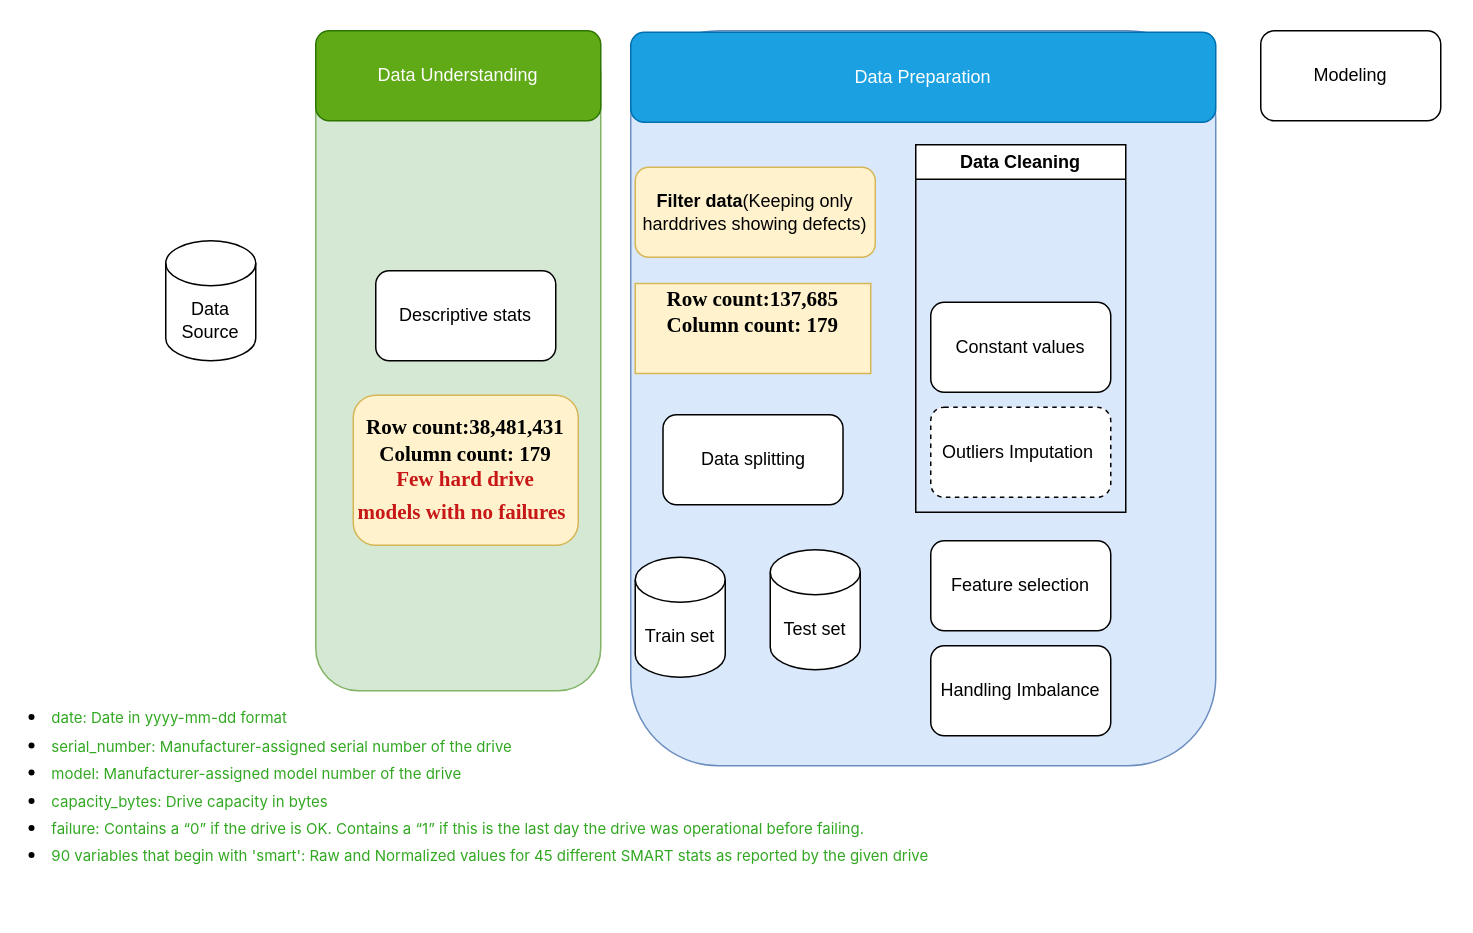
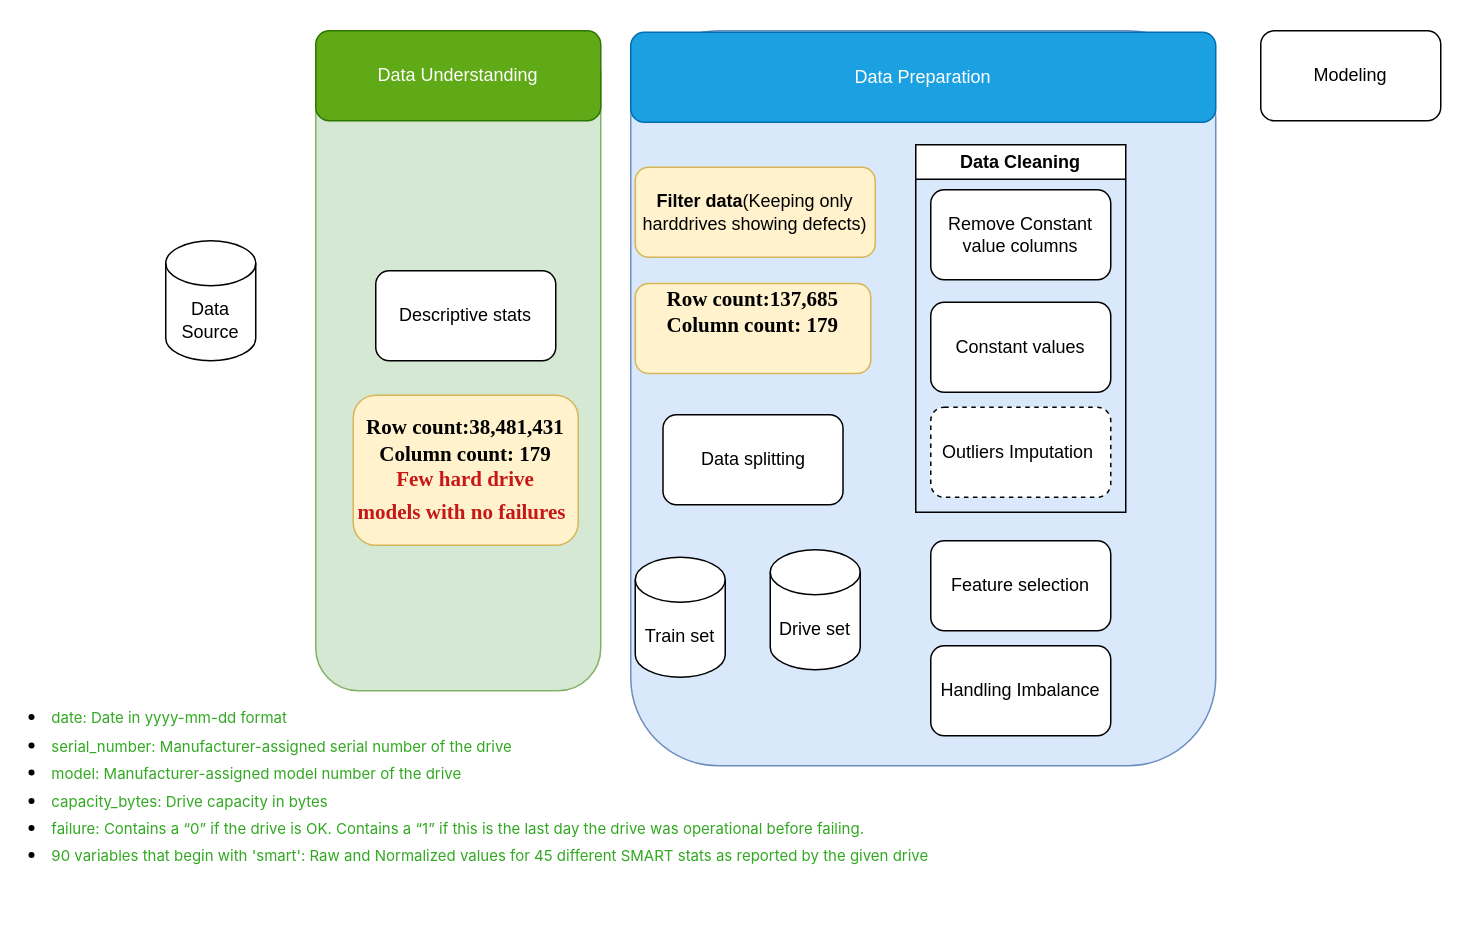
none -> (1021, 235)
(753, 329) -> (753, 329)
(815, 629) -> (815, 629)
